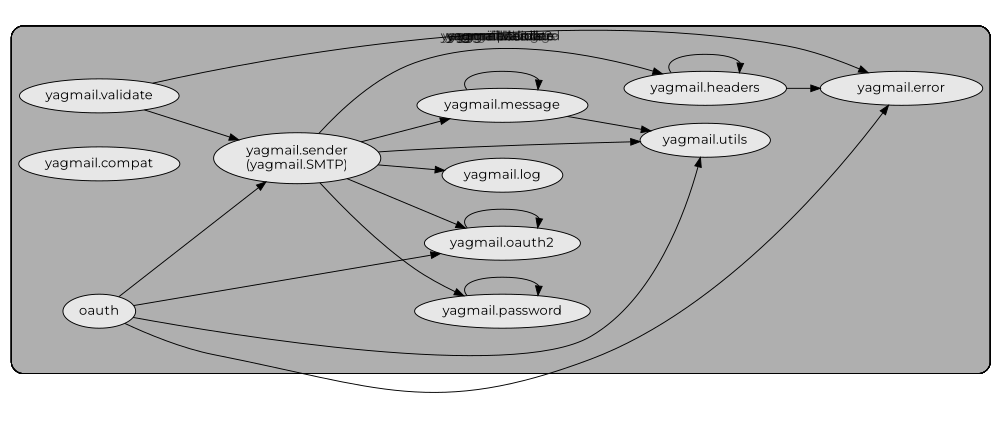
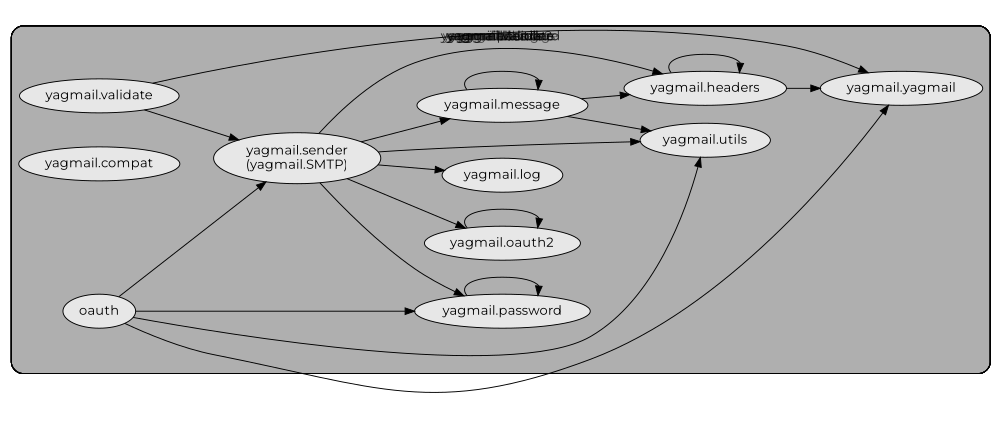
(902, 88) -> (902, 88)
none -> (601, 97)
(282, 280) -> (270, 311)
